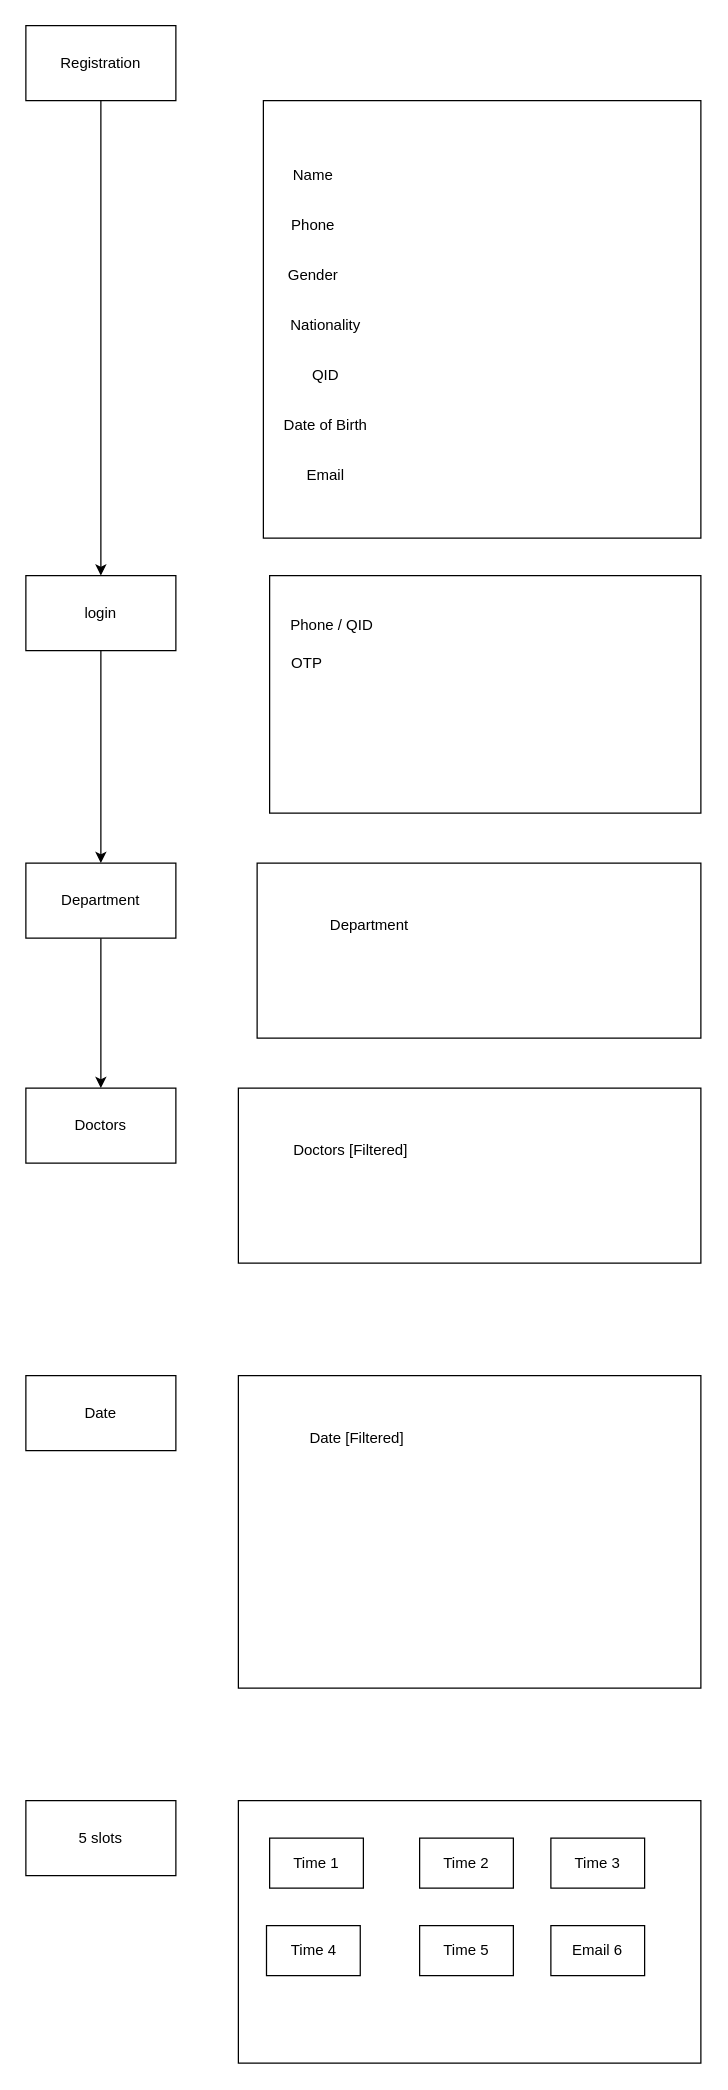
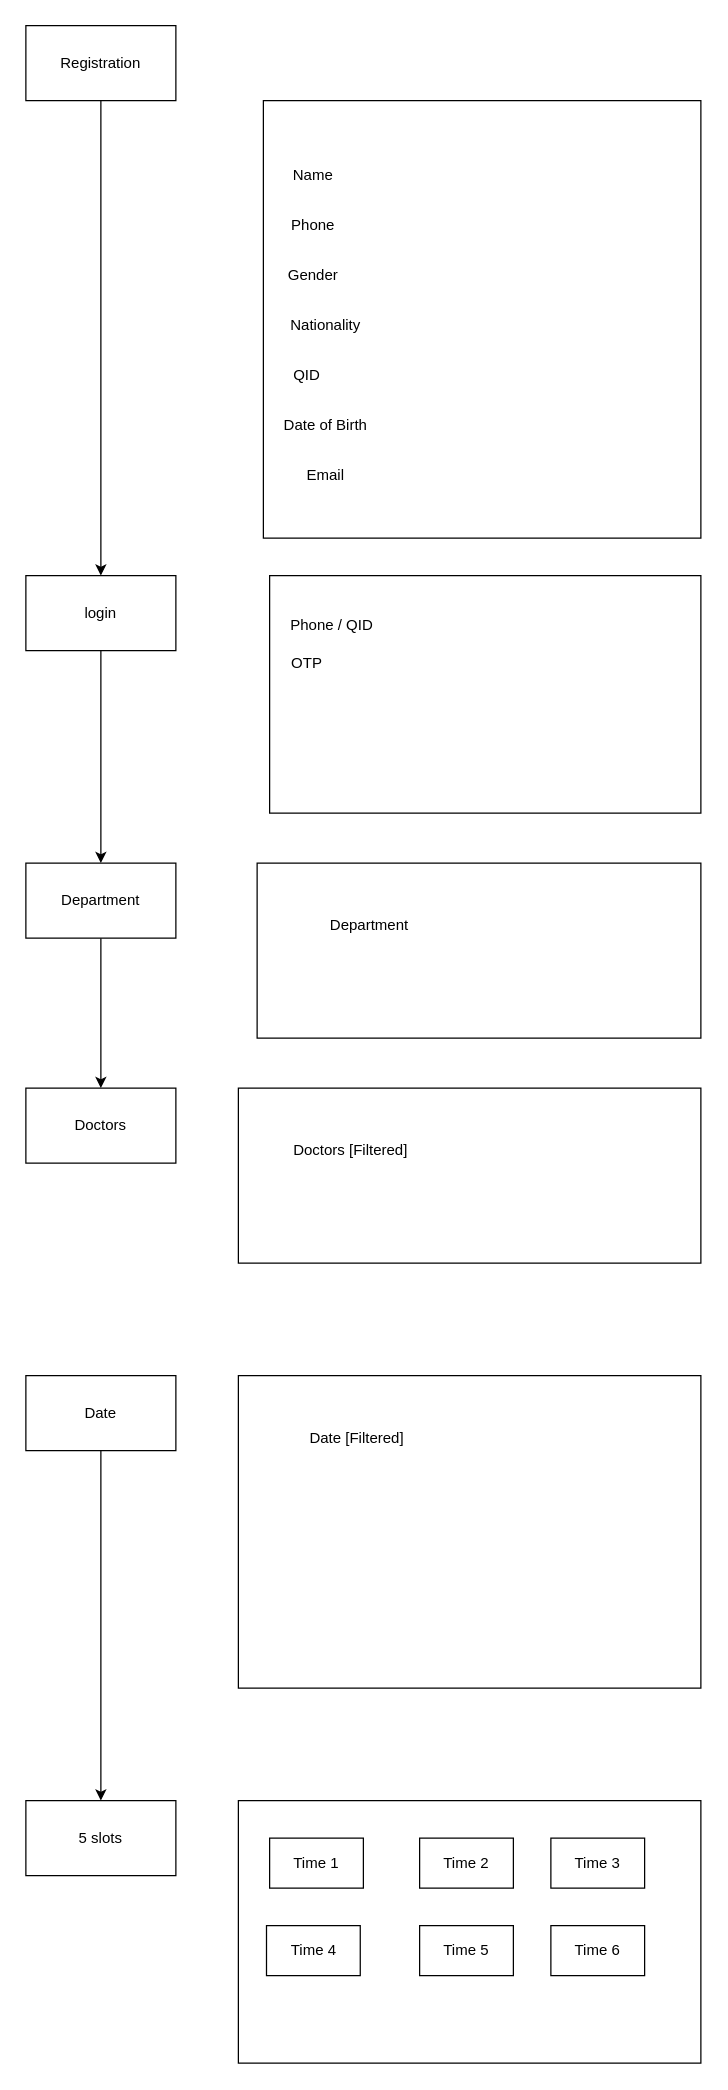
(326, 376) -> (307, 376)
none -> (101, 1622)
(598, 1951) -> (598, 1951)
